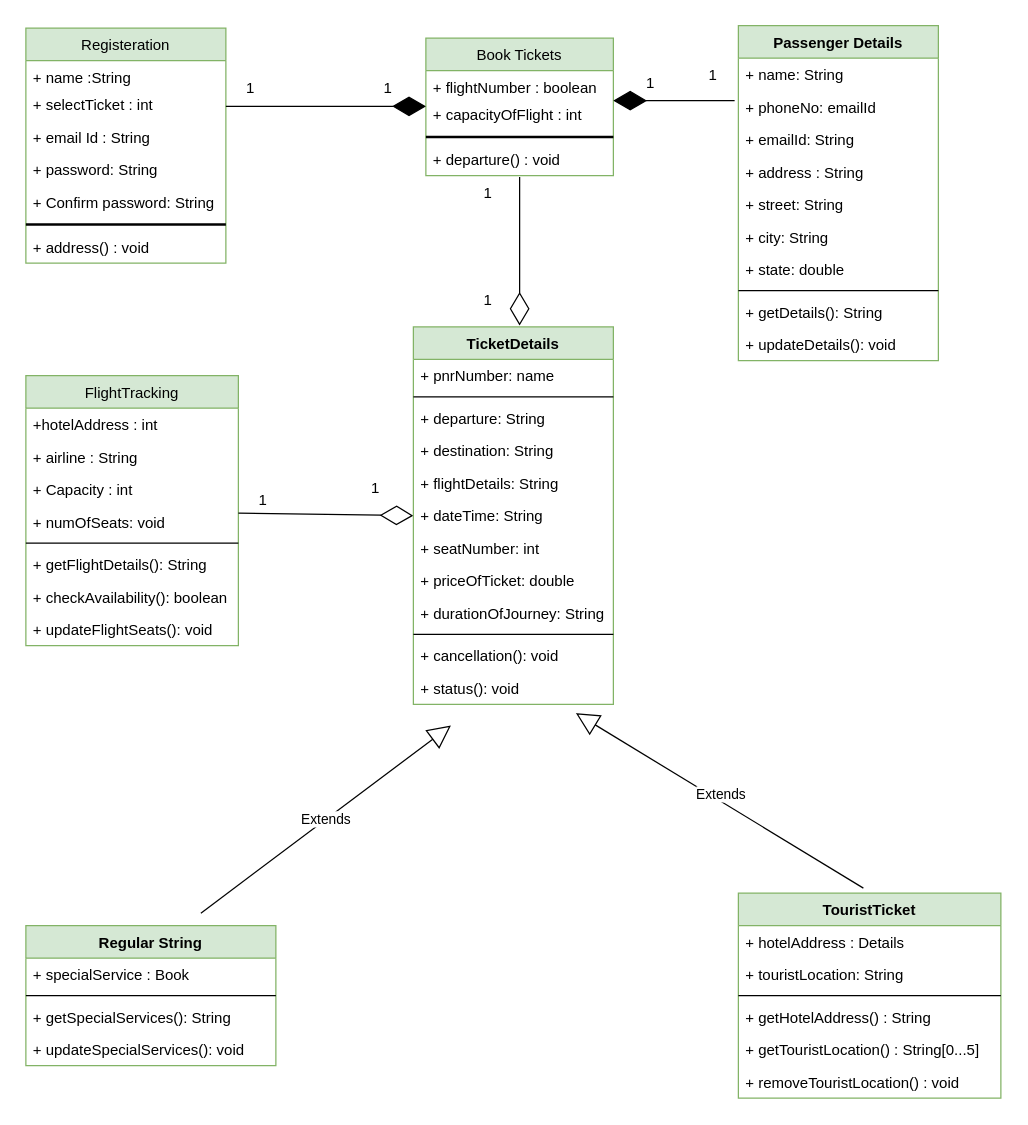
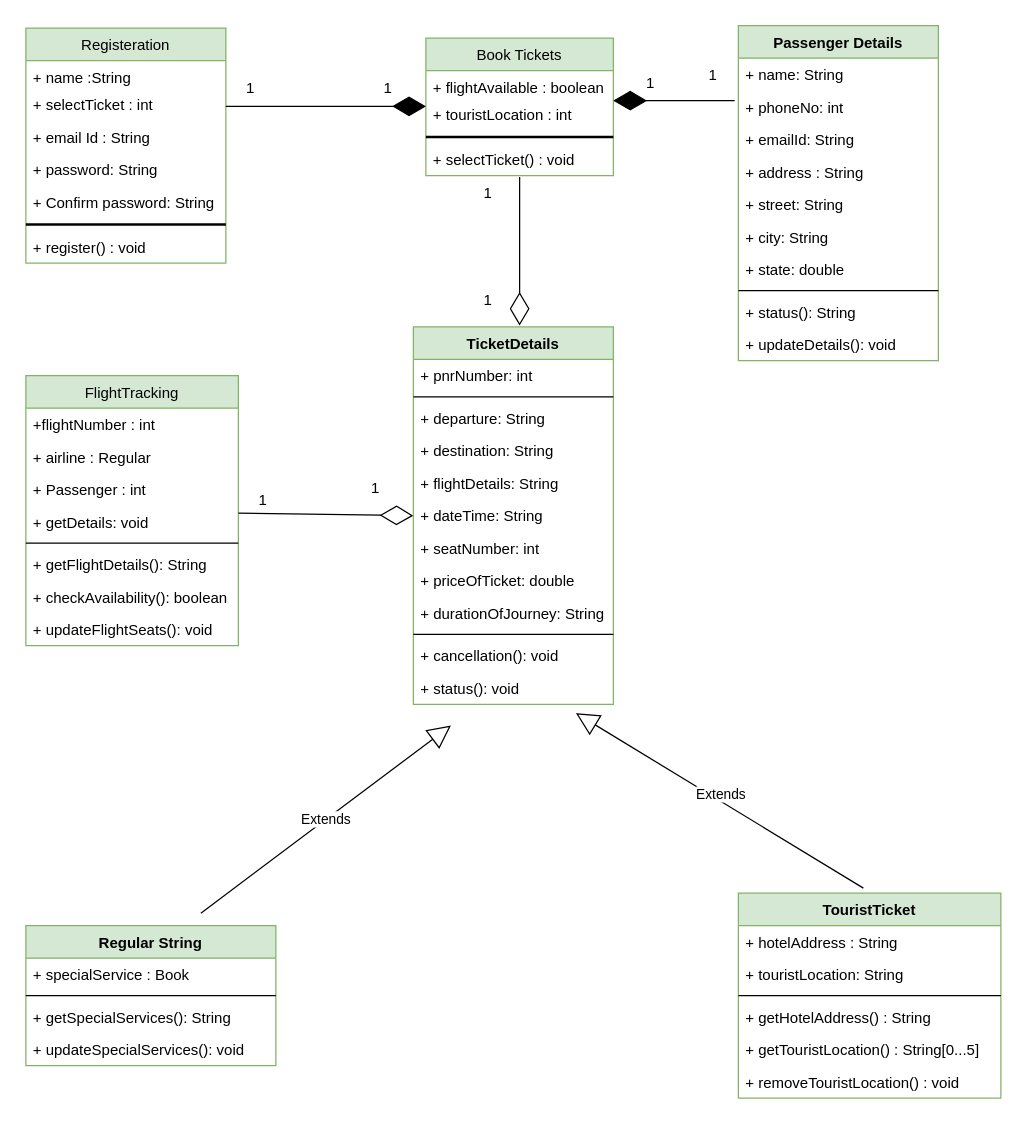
(520, 88) -> (526, 88)
(811, 108) -> (796, 108)
(518, 115) -> (515, 115)
(507, 160) -> (515, 160)
(98, 248) -> (101, 248)
(826, 313) -> (813, 313)
(486, 376) -> (479, 376)
(103, 425) -> (101, 425)
(93, 458) -> (97, 458)
(88, 490) -> (94, 490)
(100, 523) -> (96, 523)
(832, 943) -> (830, 943)
